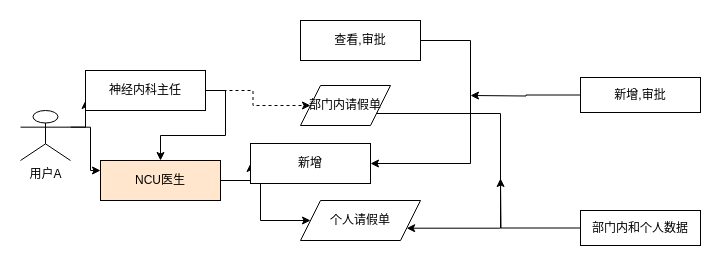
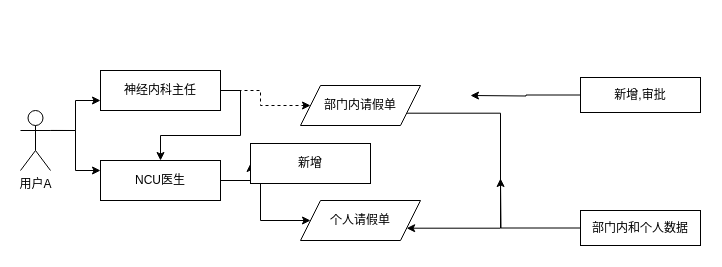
(361, 41) -> none
(146, 91) -> (161, 91)
(346, 106) -> (361, 106)
(471, 124) -> none
(46, 136) -> (36, 141)
(161, 181) -> (161, 181)
